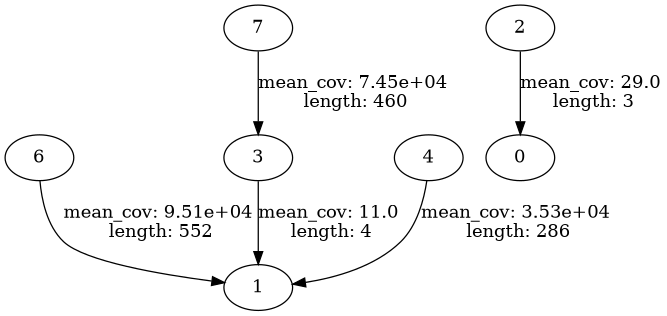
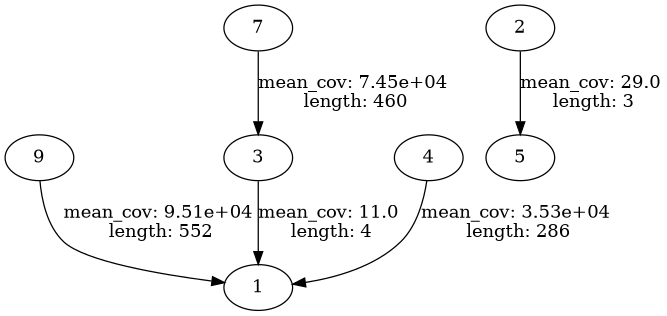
(39, 158) -> (39, 158)
(520, 158) -> (520, 158)
